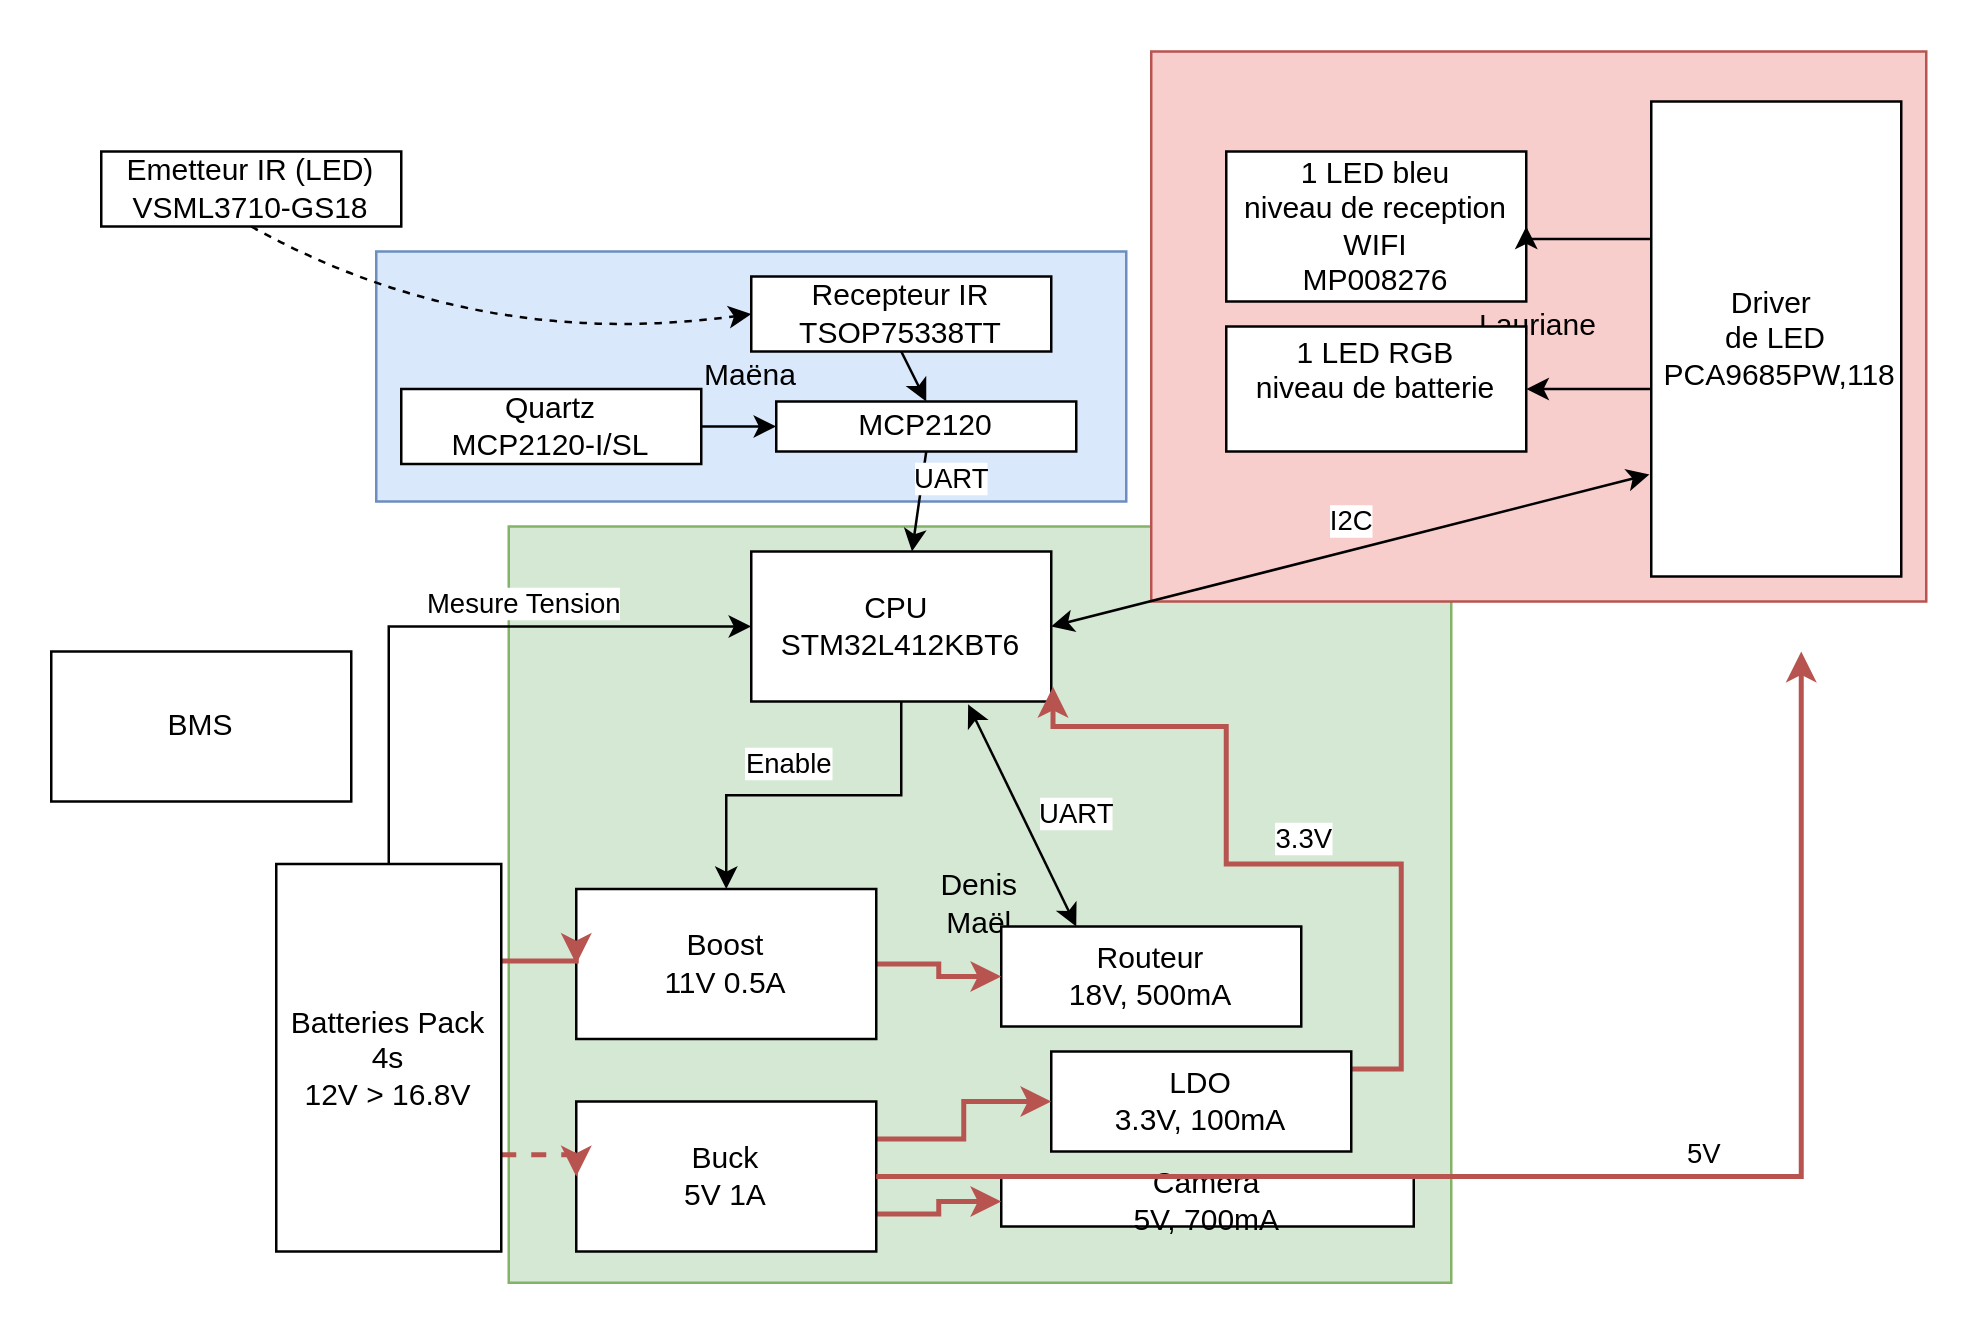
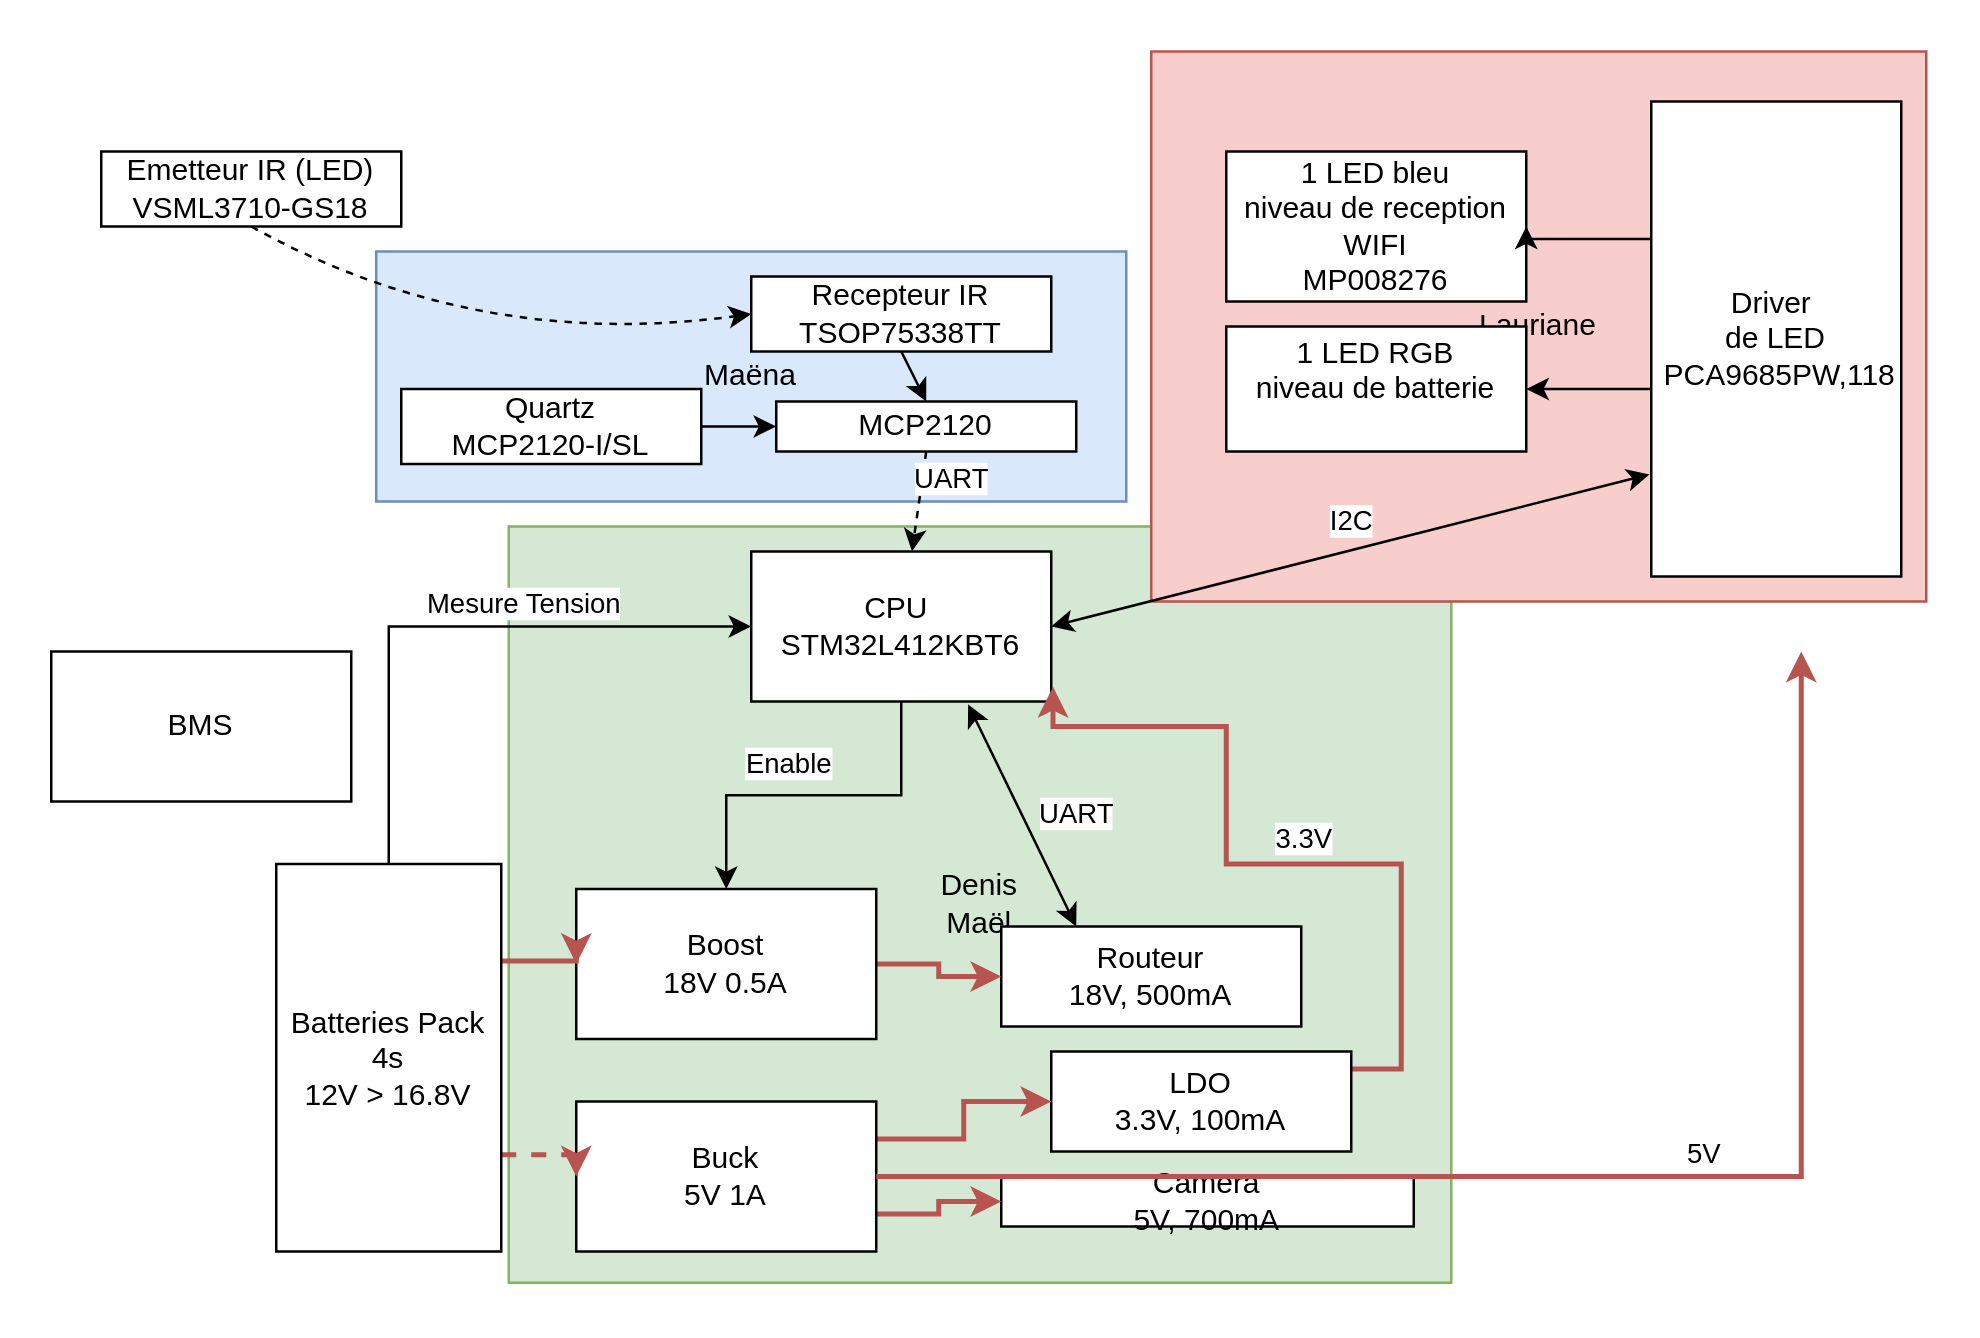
(918, 512) -> (918, 512)
(726, 964) -> (726, 964)
